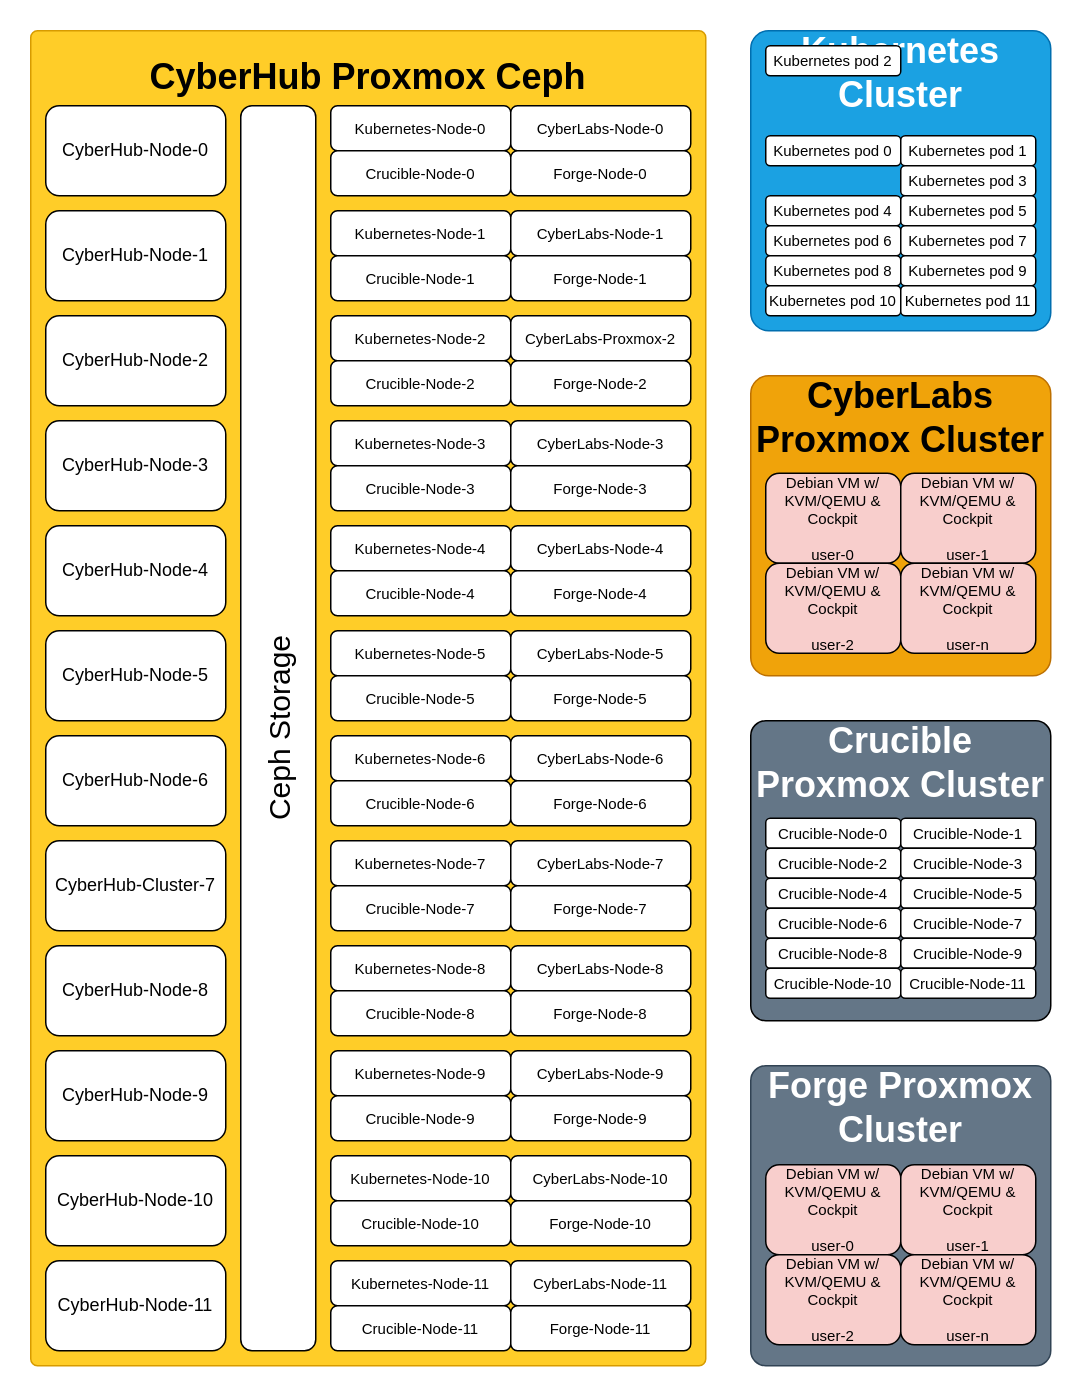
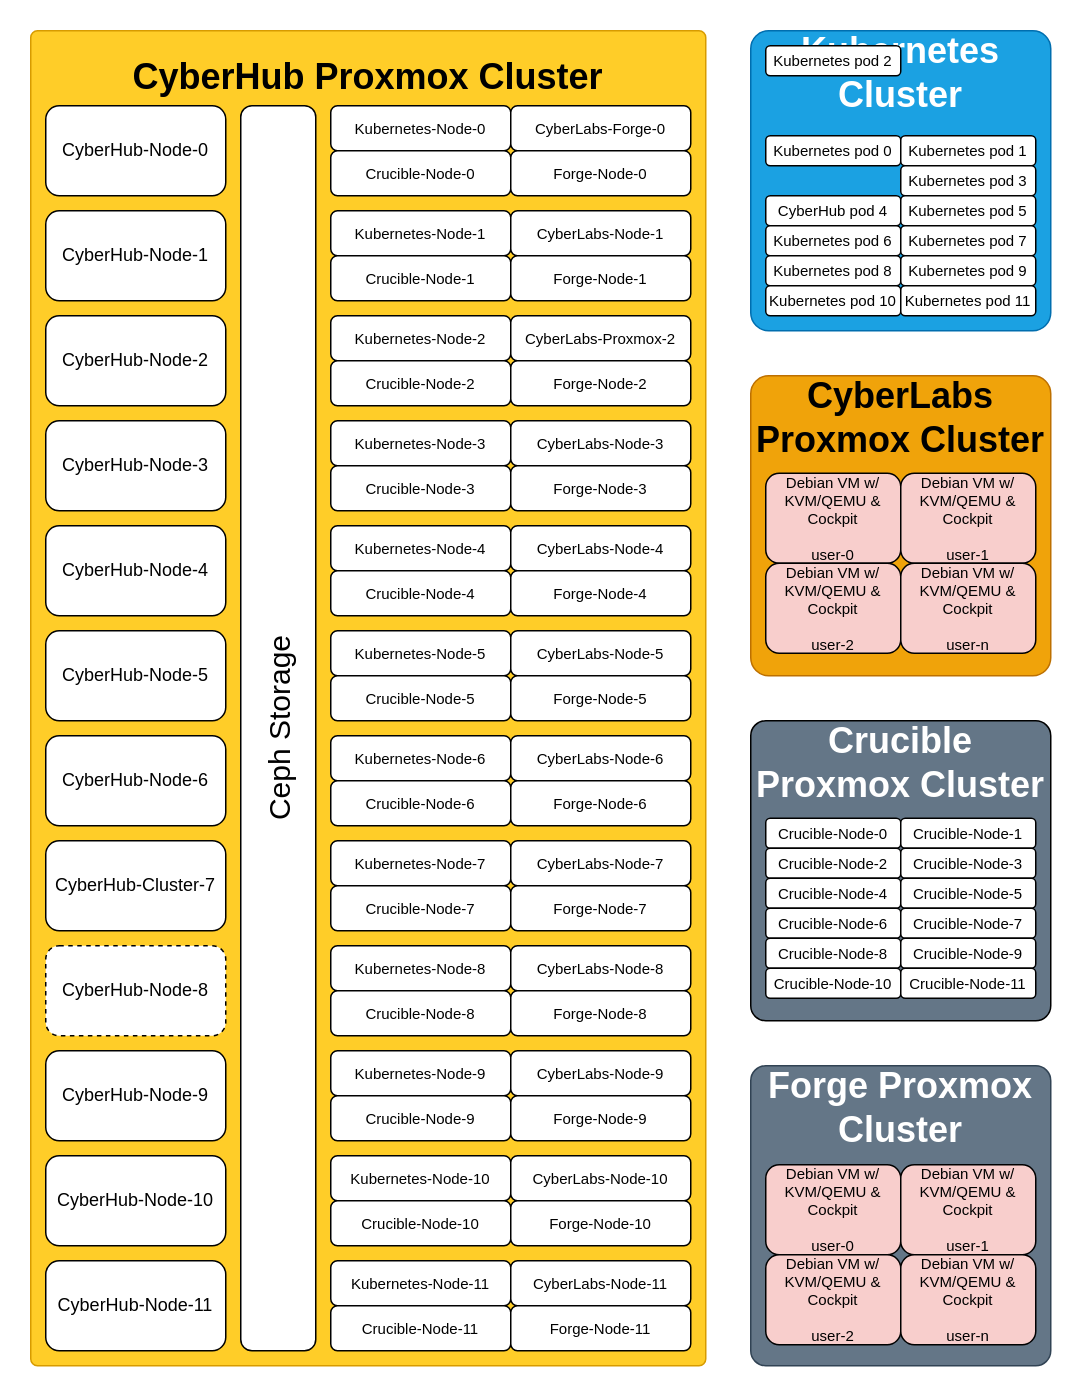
(368, 67) -> (368, 67)
(601, 128) -> (601, 128)
(833, 211) -> (833, 211)
(136, 991) -> (136, 991)
